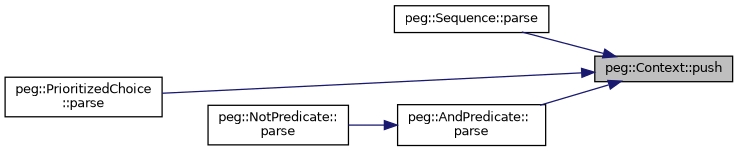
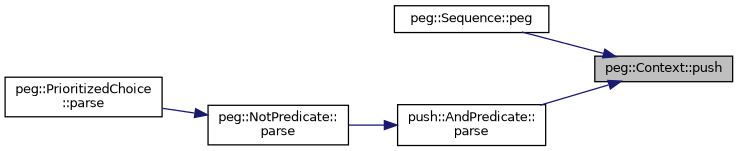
(472, 19) -> (472, 19)
(372, 83) -> (178, 111)
(472, 125) -> (472, 125)
